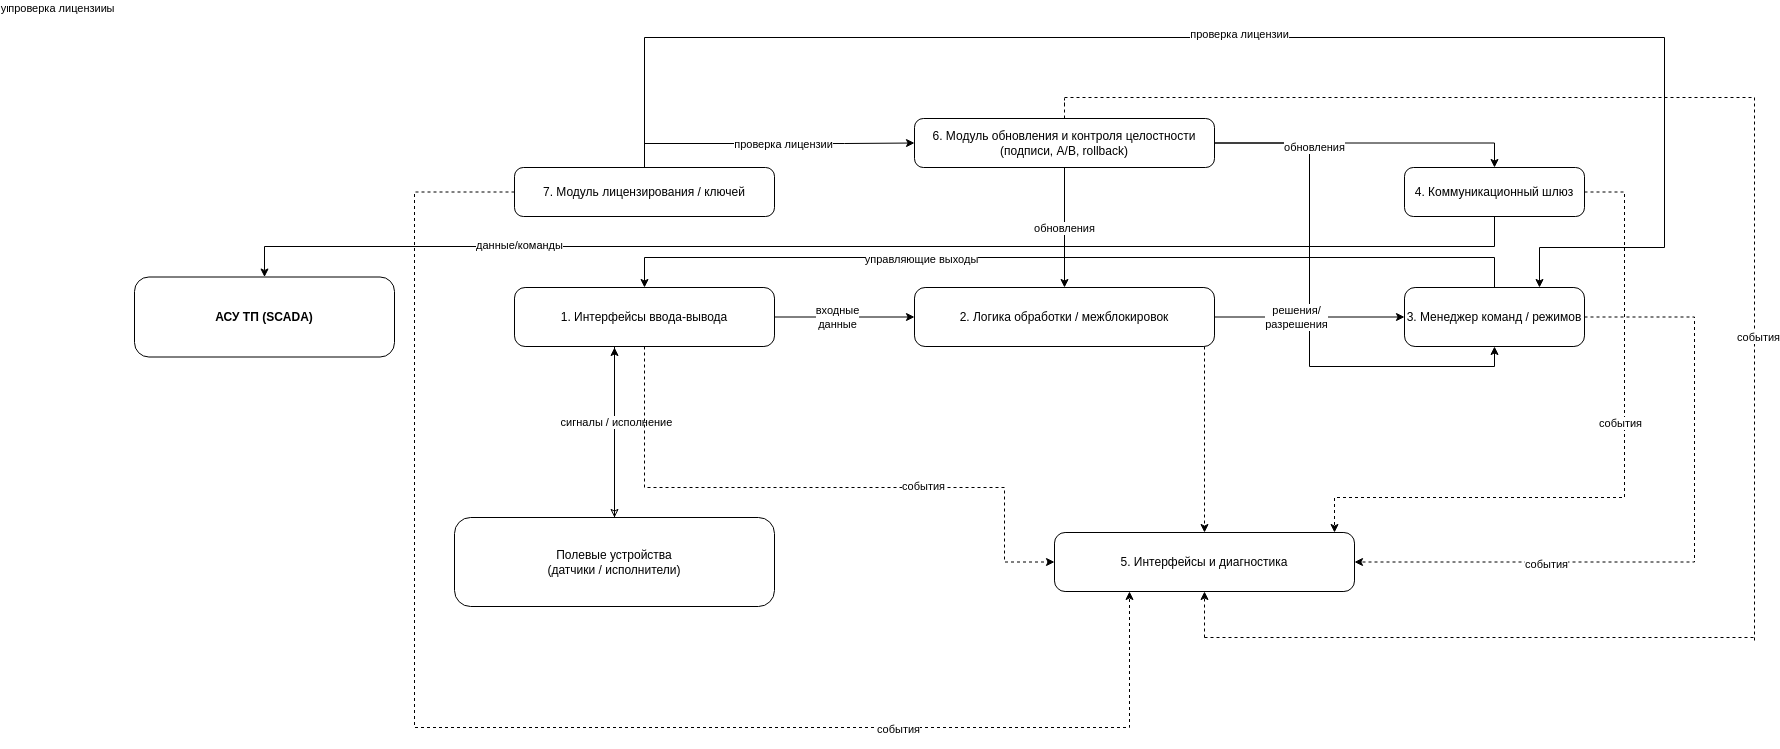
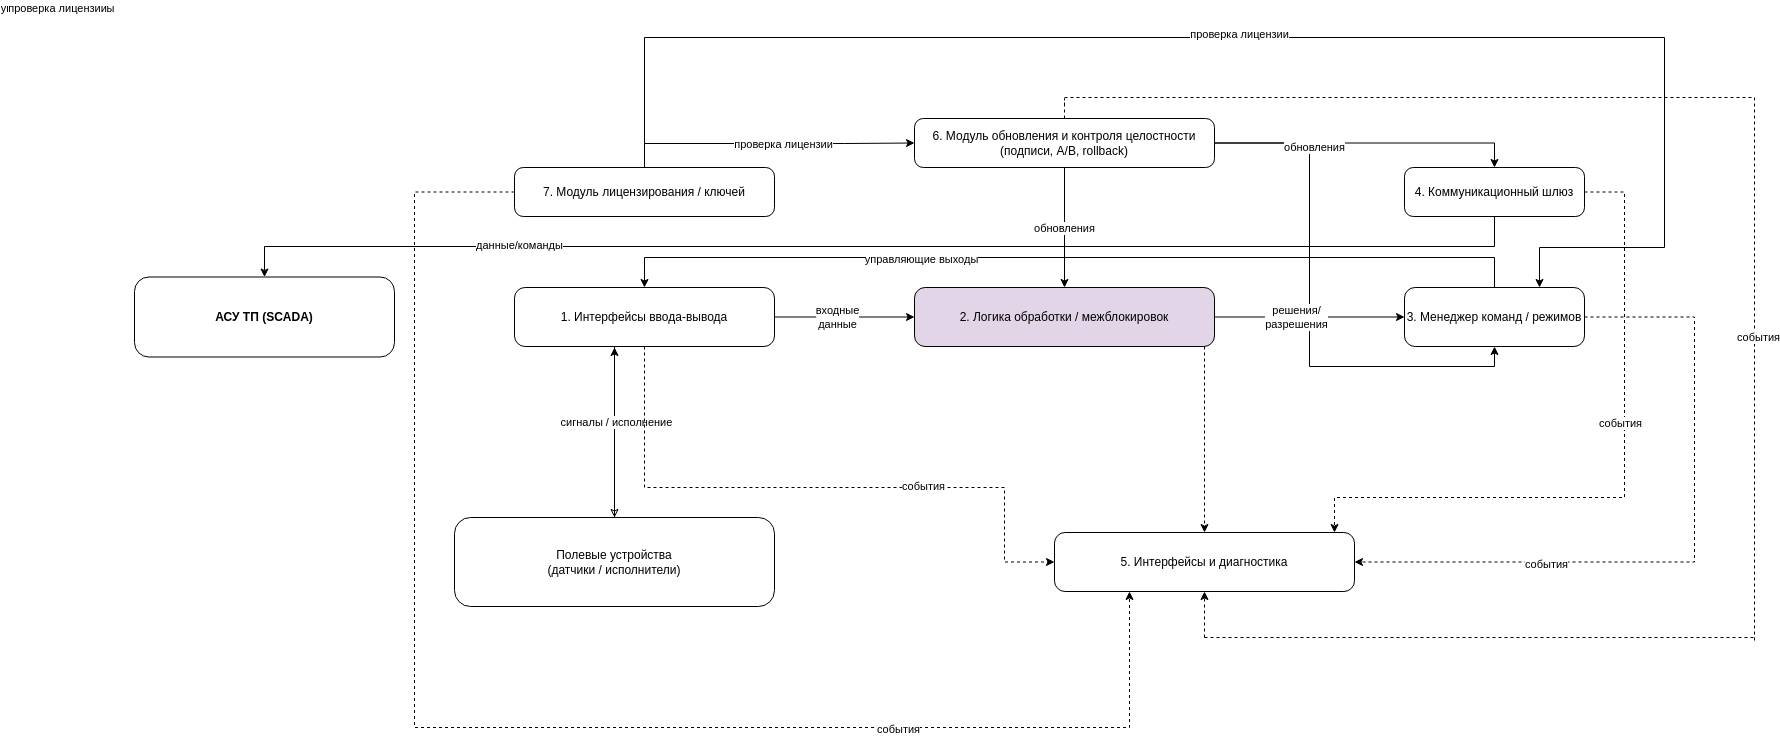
(1065, 317) -> (1065, 317)
